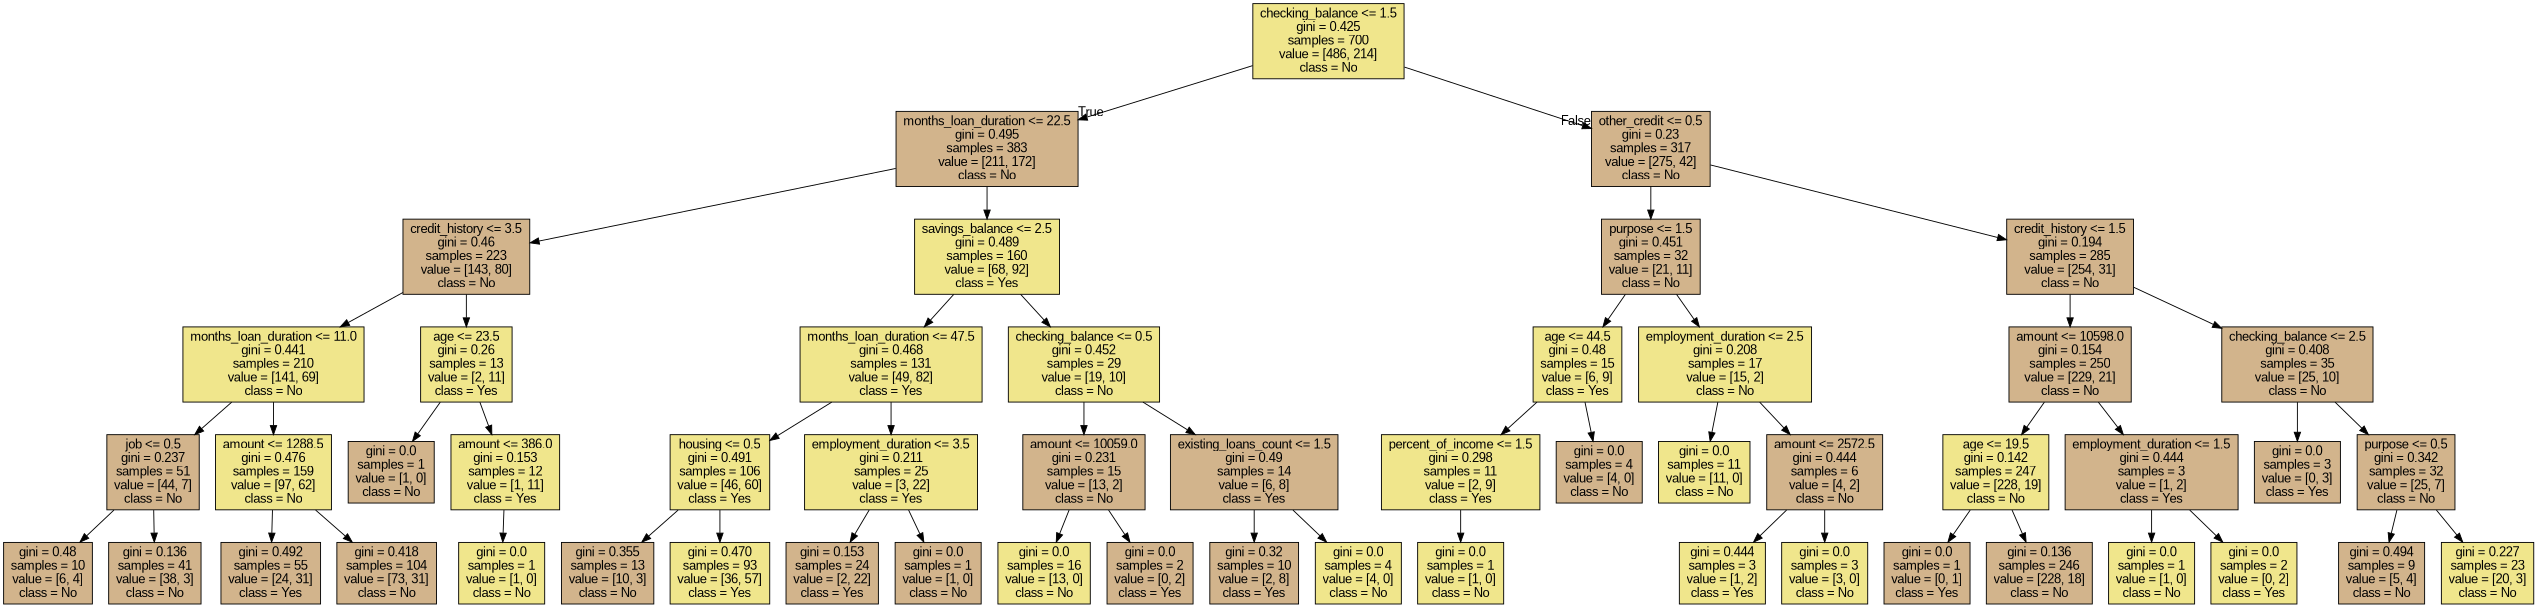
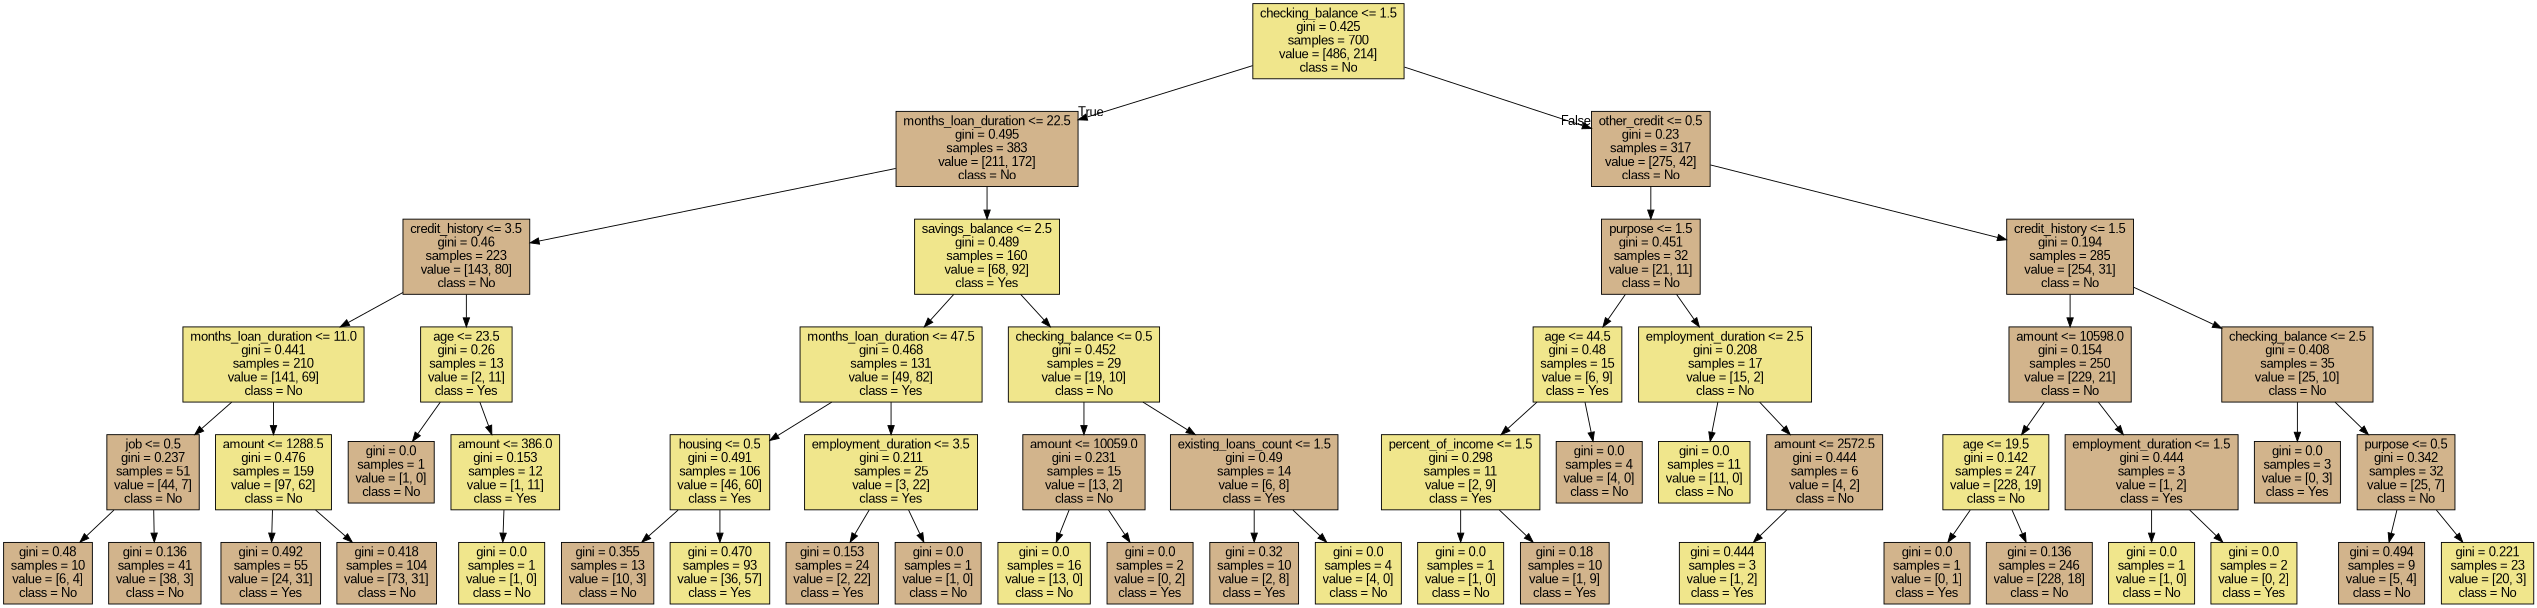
none -> (1565, 573)
(1825, 573) -> none
(2488, 573) -> (2488, 573)
